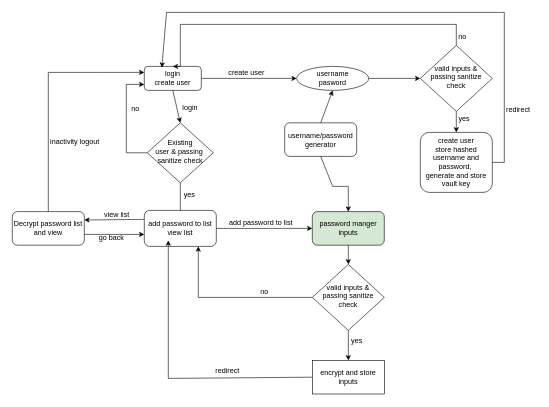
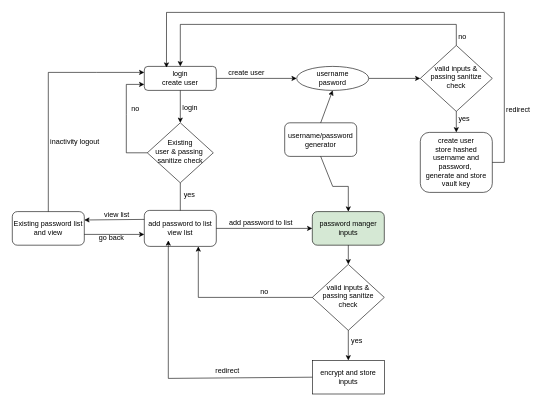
(173, 78) -> (180, 78)
(48, 228) -> (48, 228)
